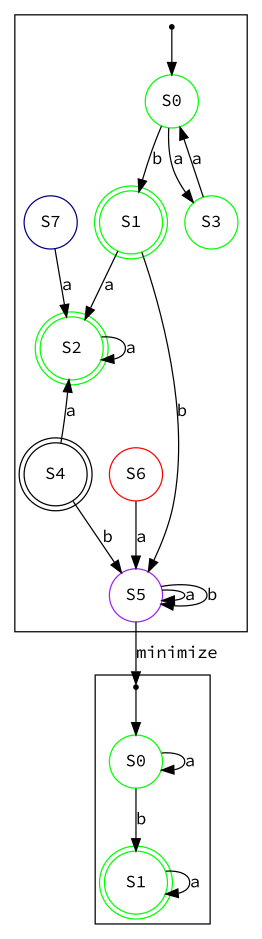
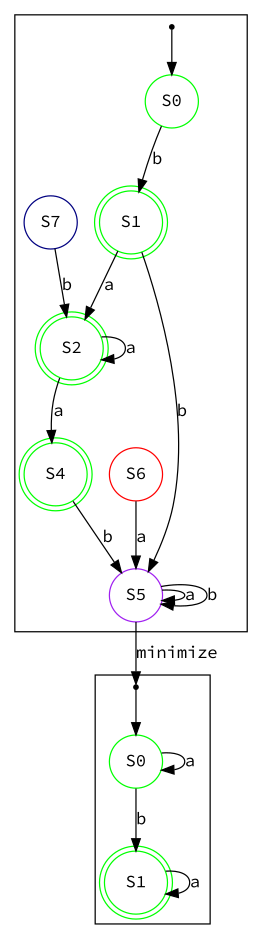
(211, 222) -> none
(67, 285) -> (67, 285)
(65, 418) -> (53, 404)
(56, 474) -> (56, 474)
